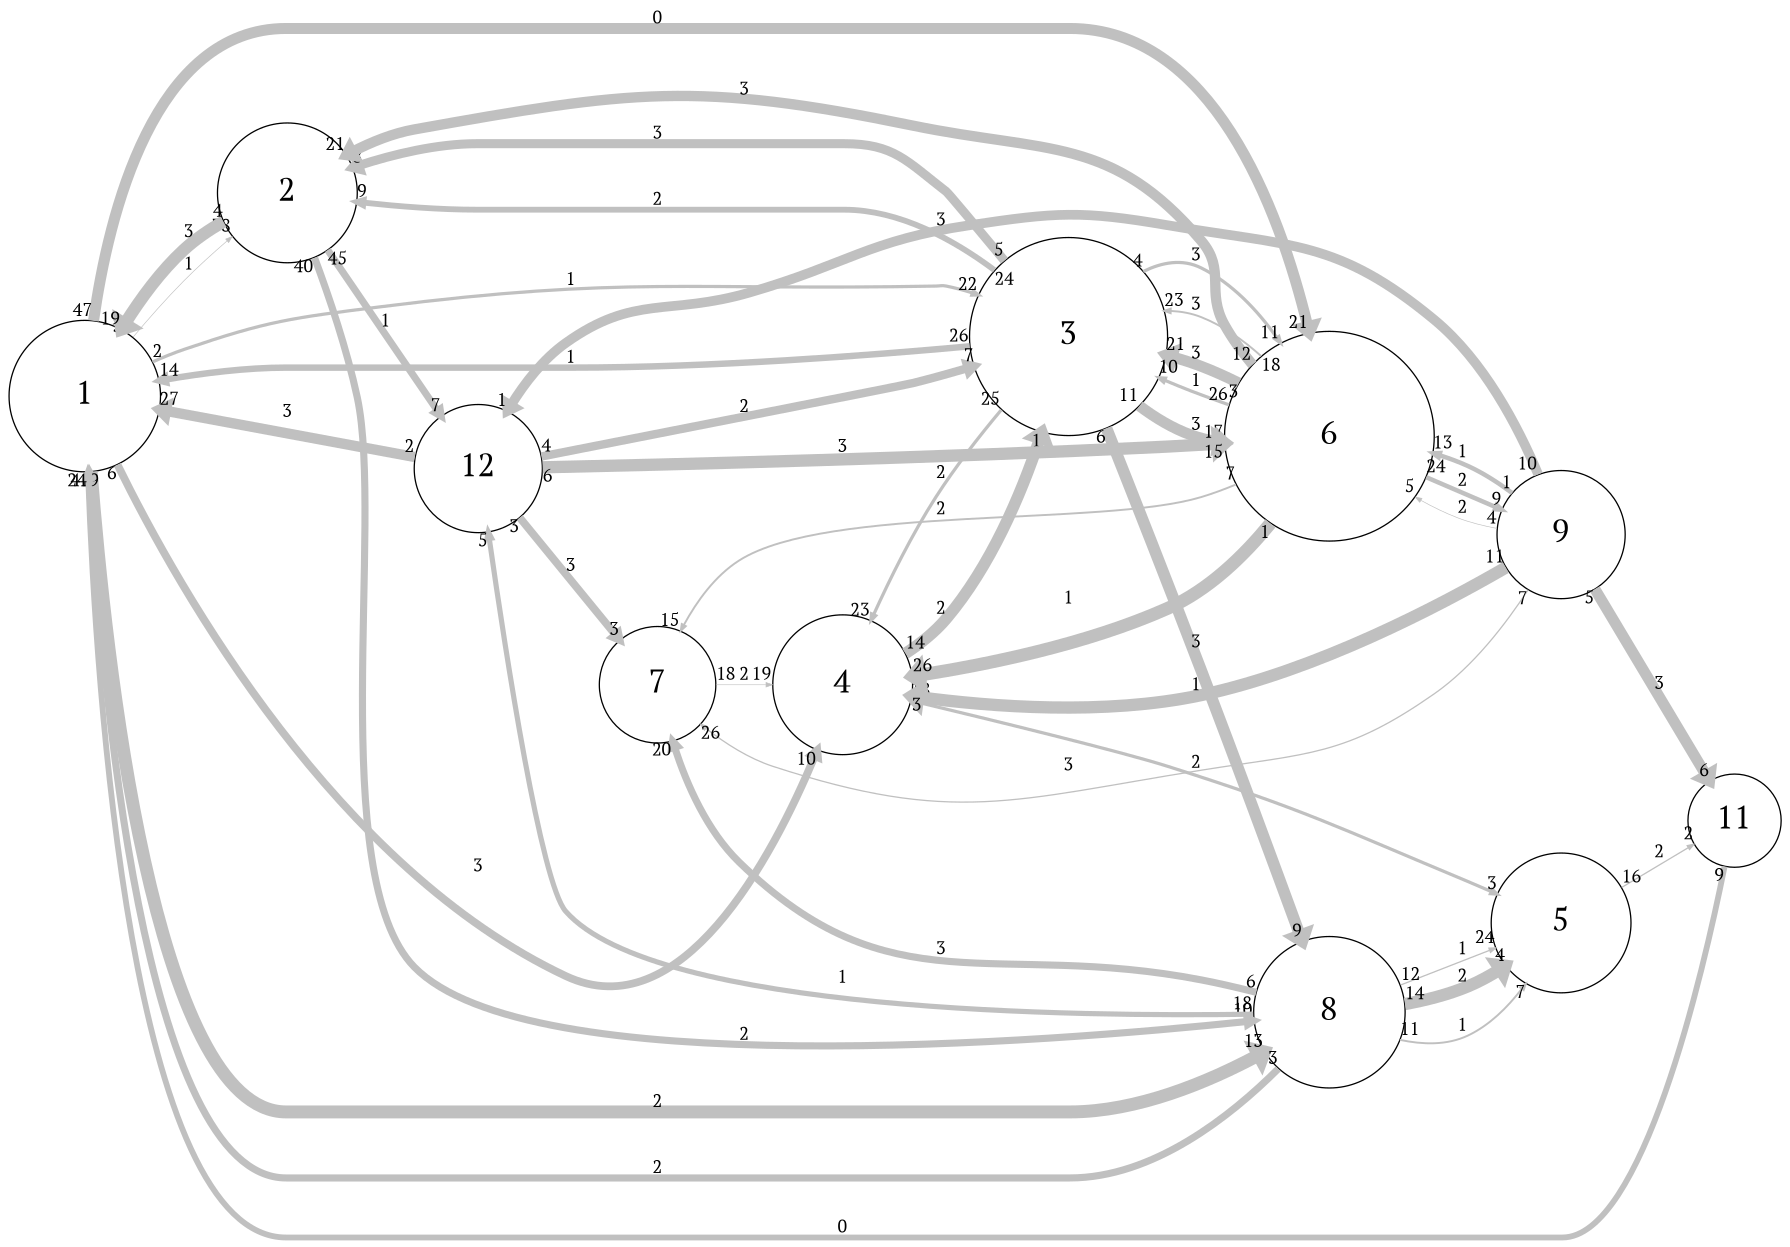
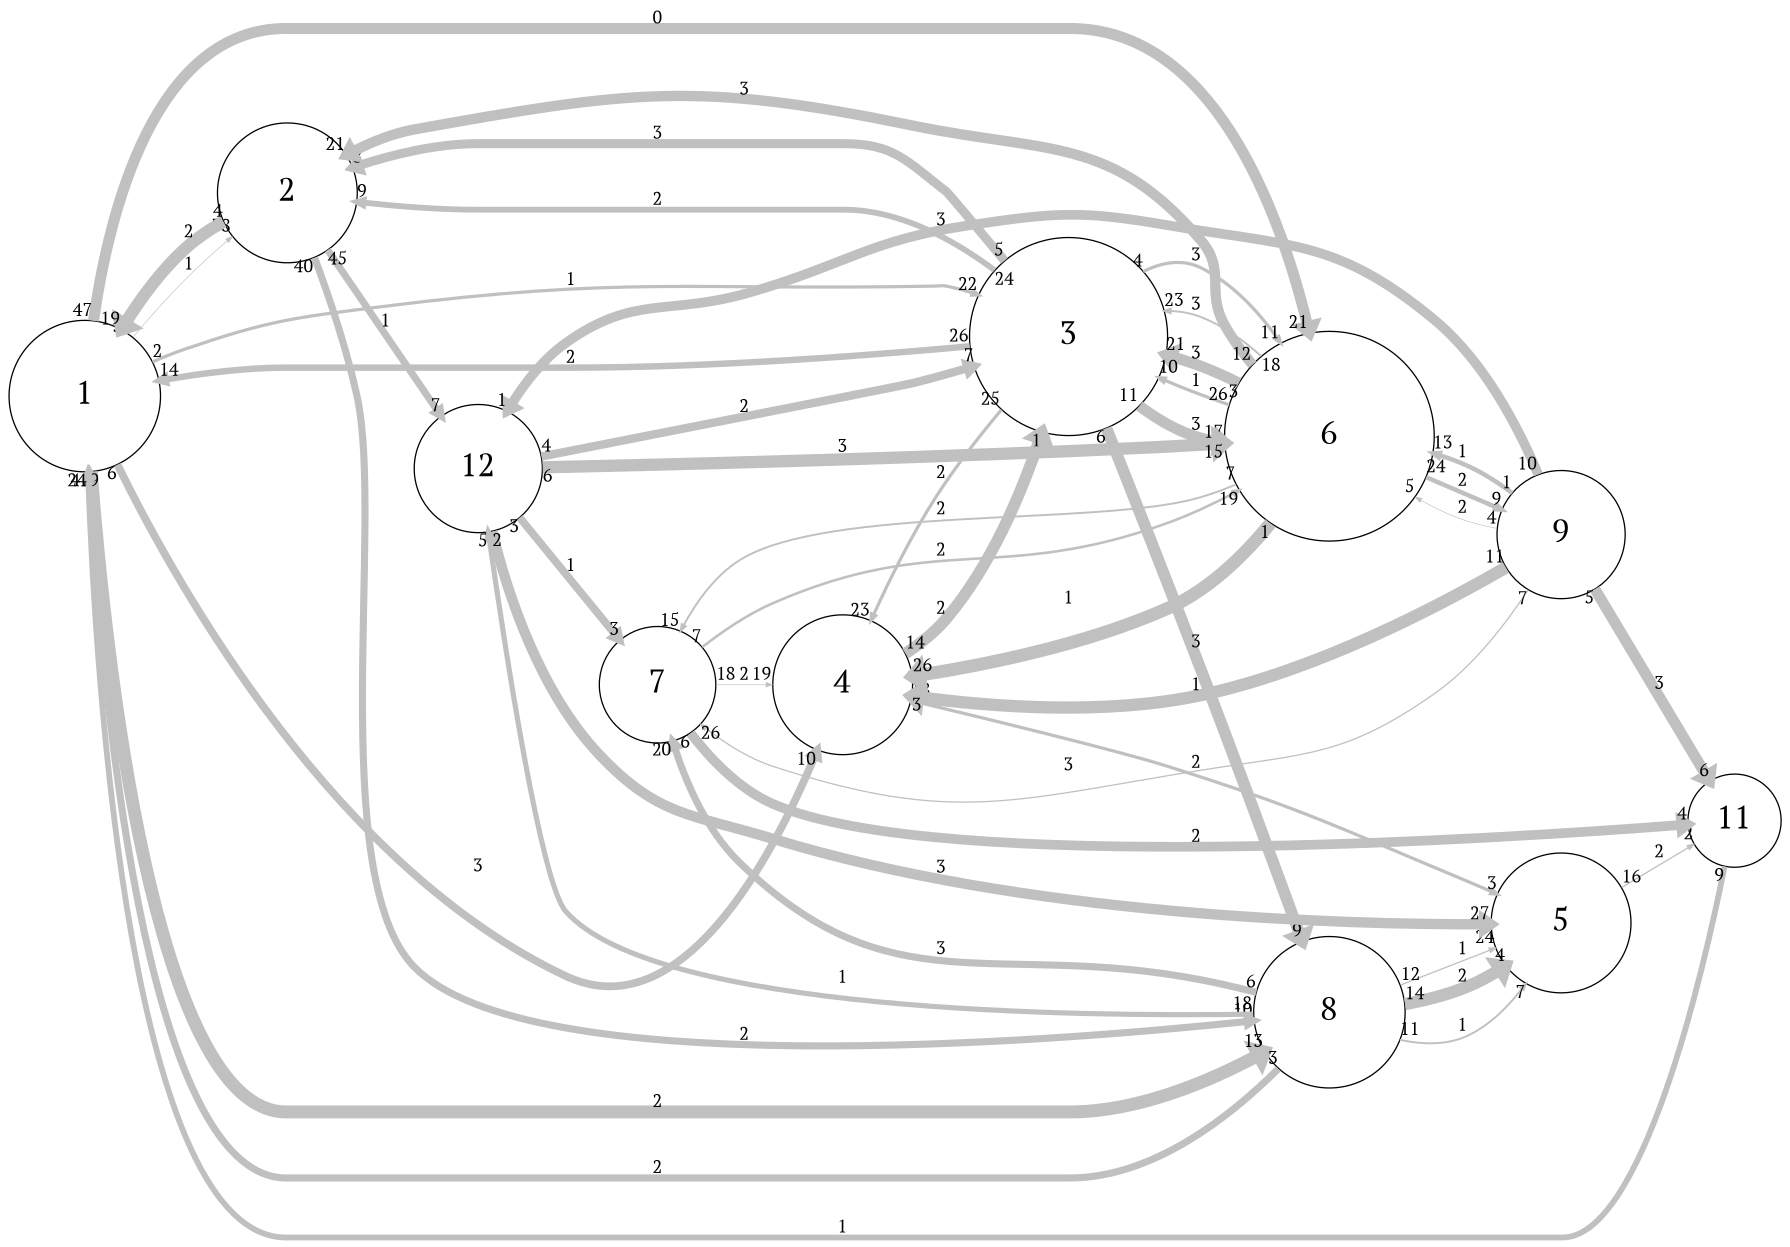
(189, 232) -> (189, 232)
(571, 358) -> (571, 358)
(290, 434) -> (905, 872)
none -> (964, 559)
(571, 566) -> (571, 566)
none -> (1171, 846)
(843, 1228) -> (843, 1228)
